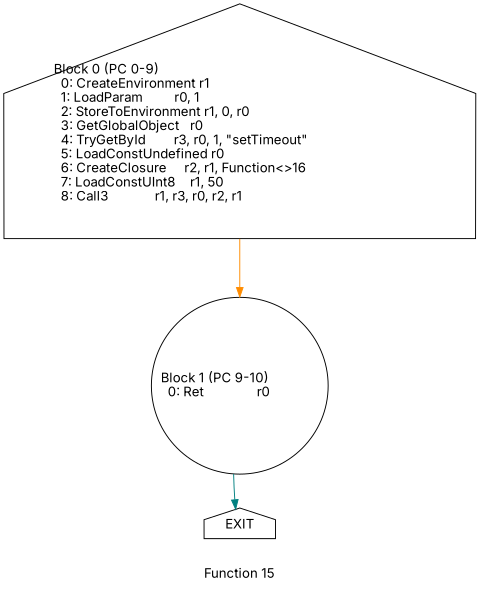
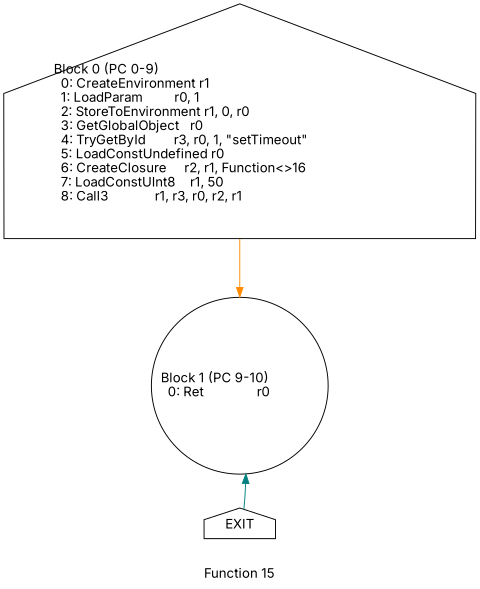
(234, 487) -> (245, 496)
